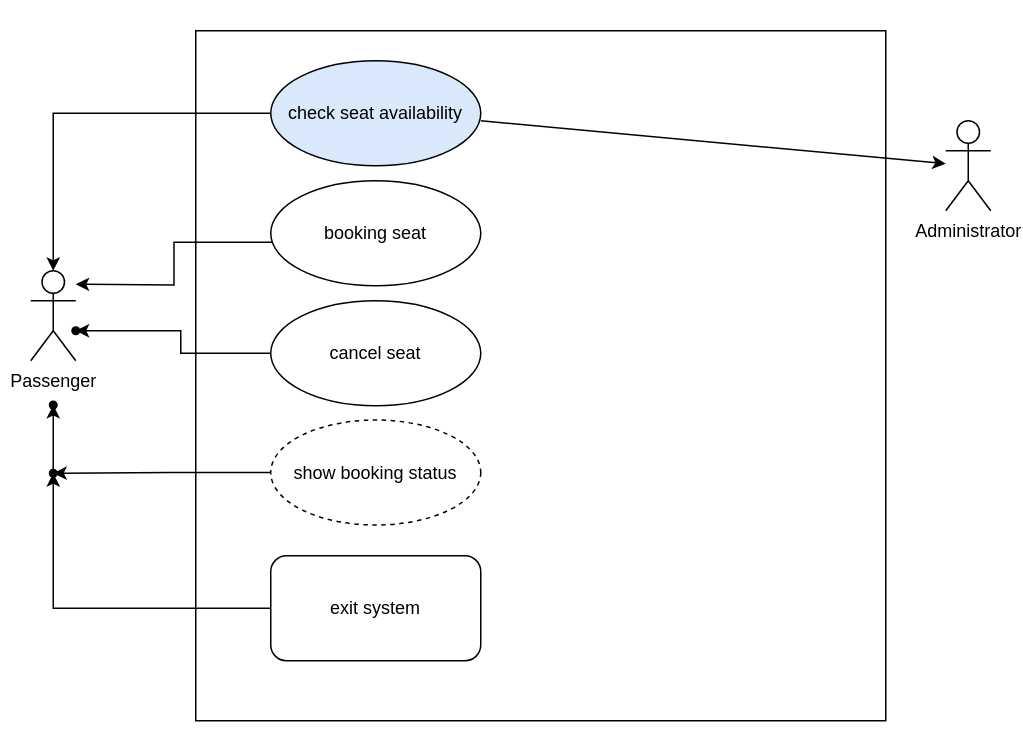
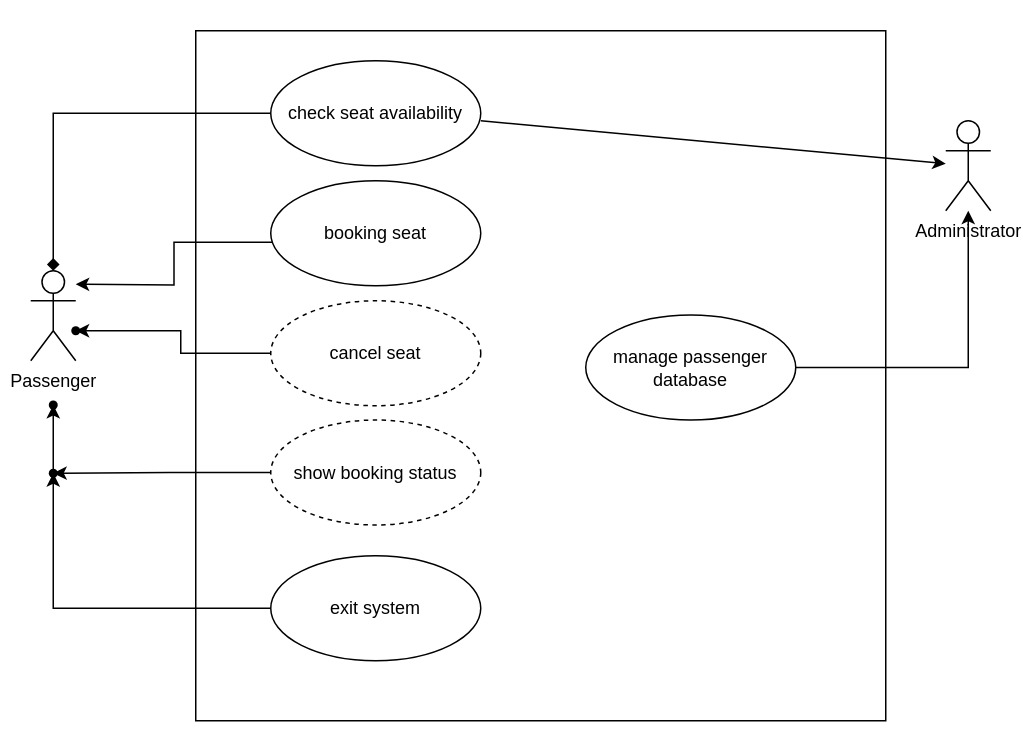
(376, 113) -> (376, 113)
(53, 259) -> (53, 258)
(376, 353) -> (376, 353)
none -> (691, 368)
none -> (955, 368)
(376, 608) -> (376, 608)
